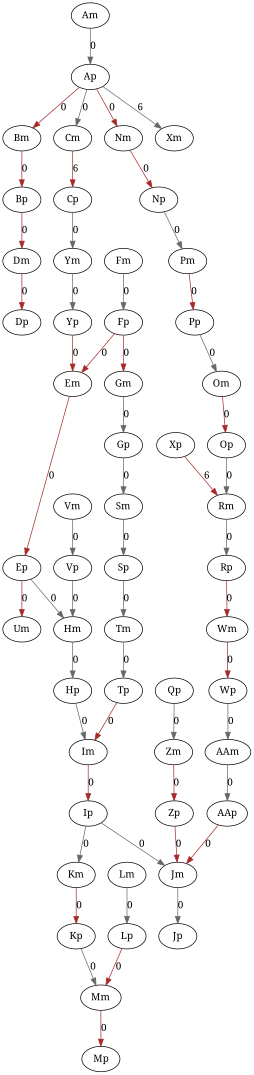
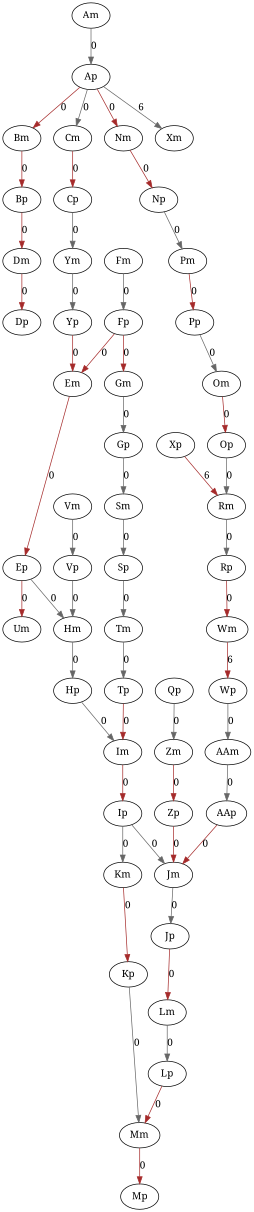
(75, 169) -> (75, 169)
(230, 660) -> (230, 660)
none -> (169, 971)
